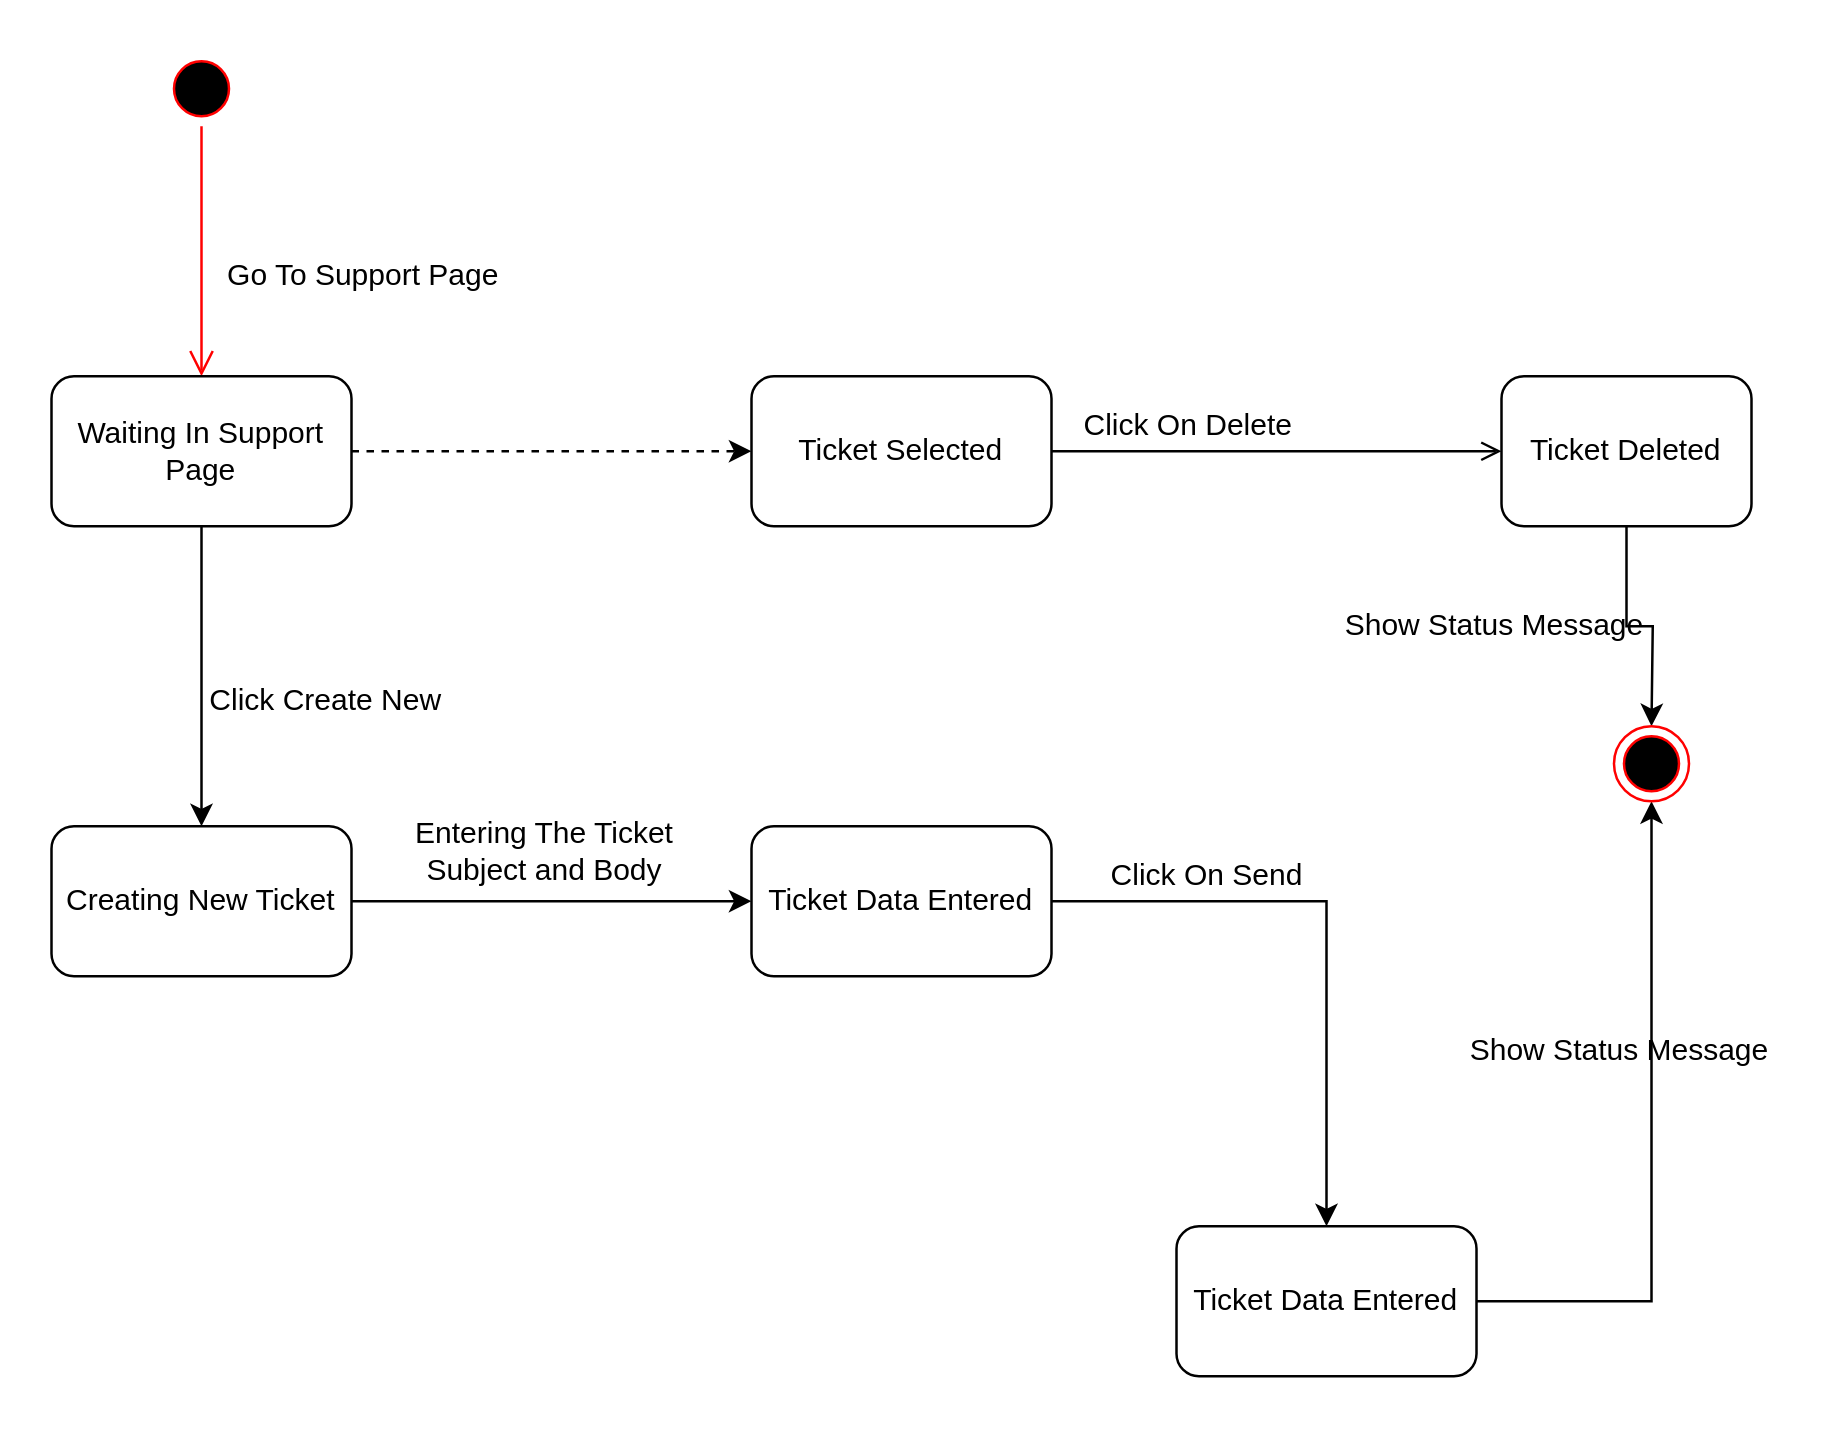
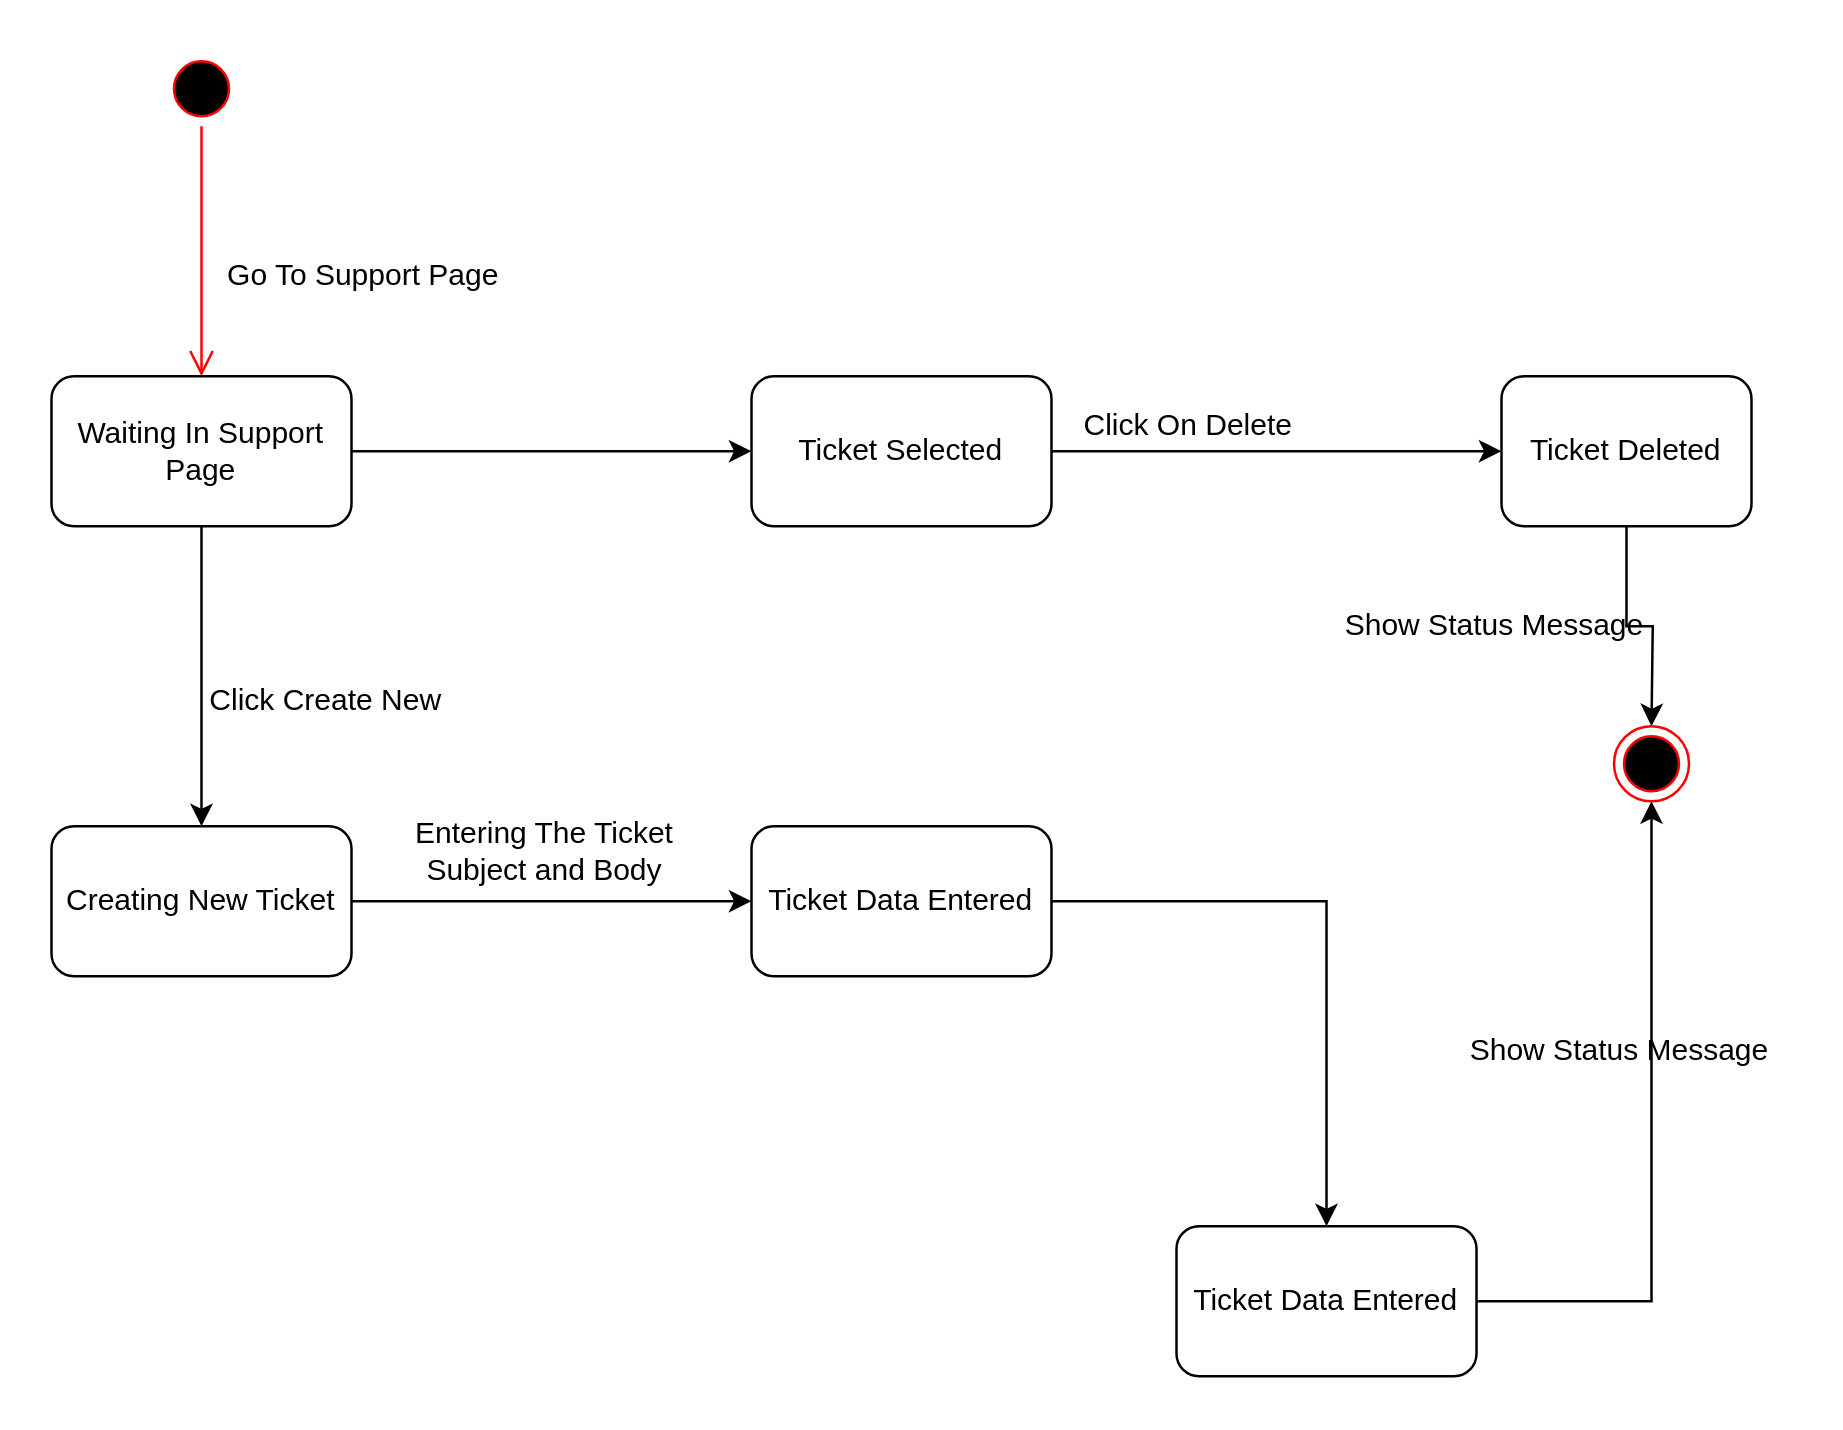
(542, 451) -> (542, 451)
(1487, 451) -> (1483, 451)
(1208, 876) -> none
